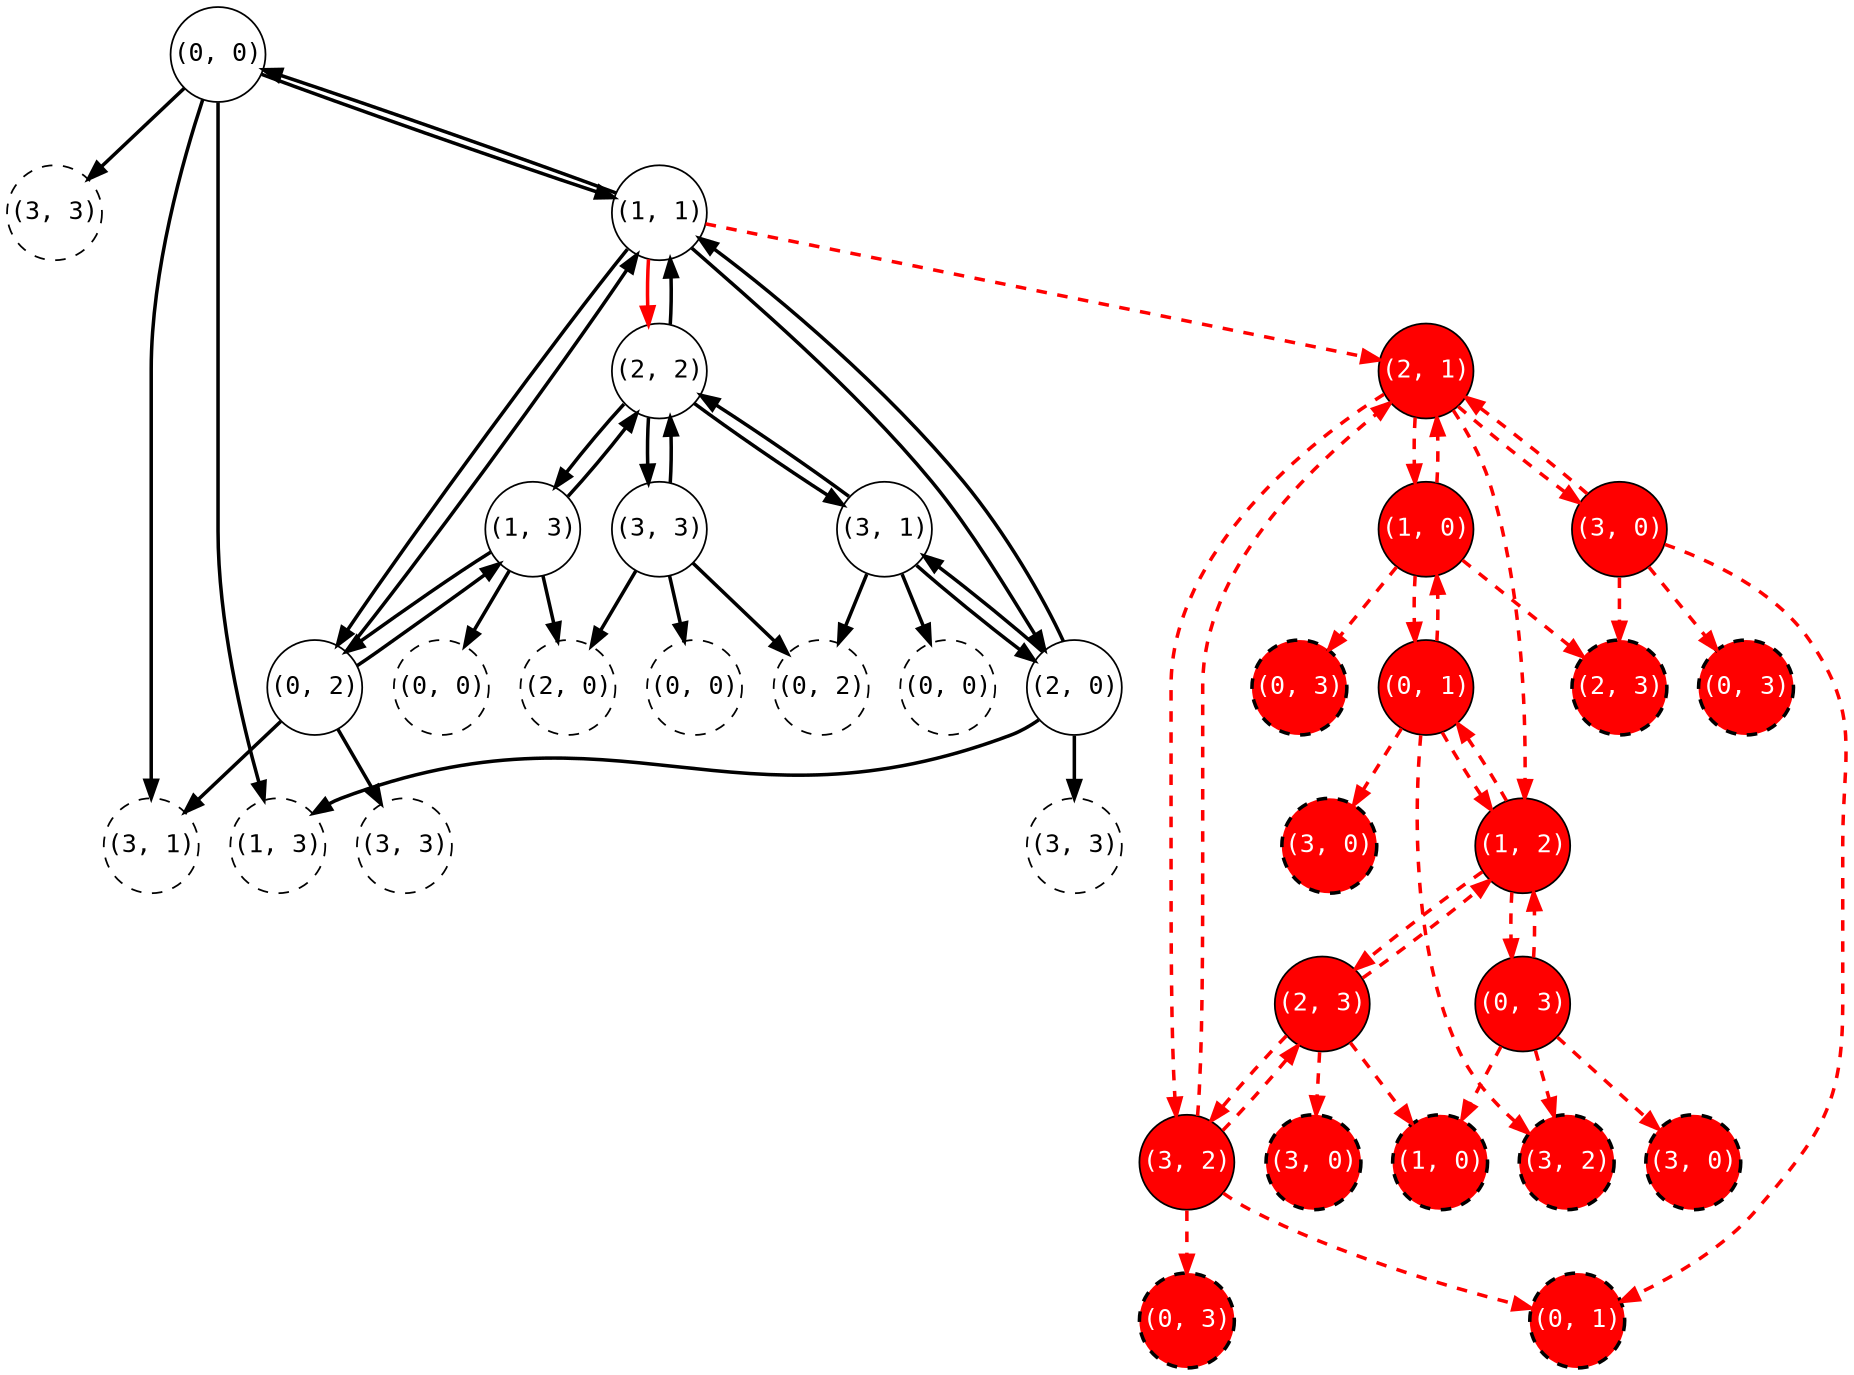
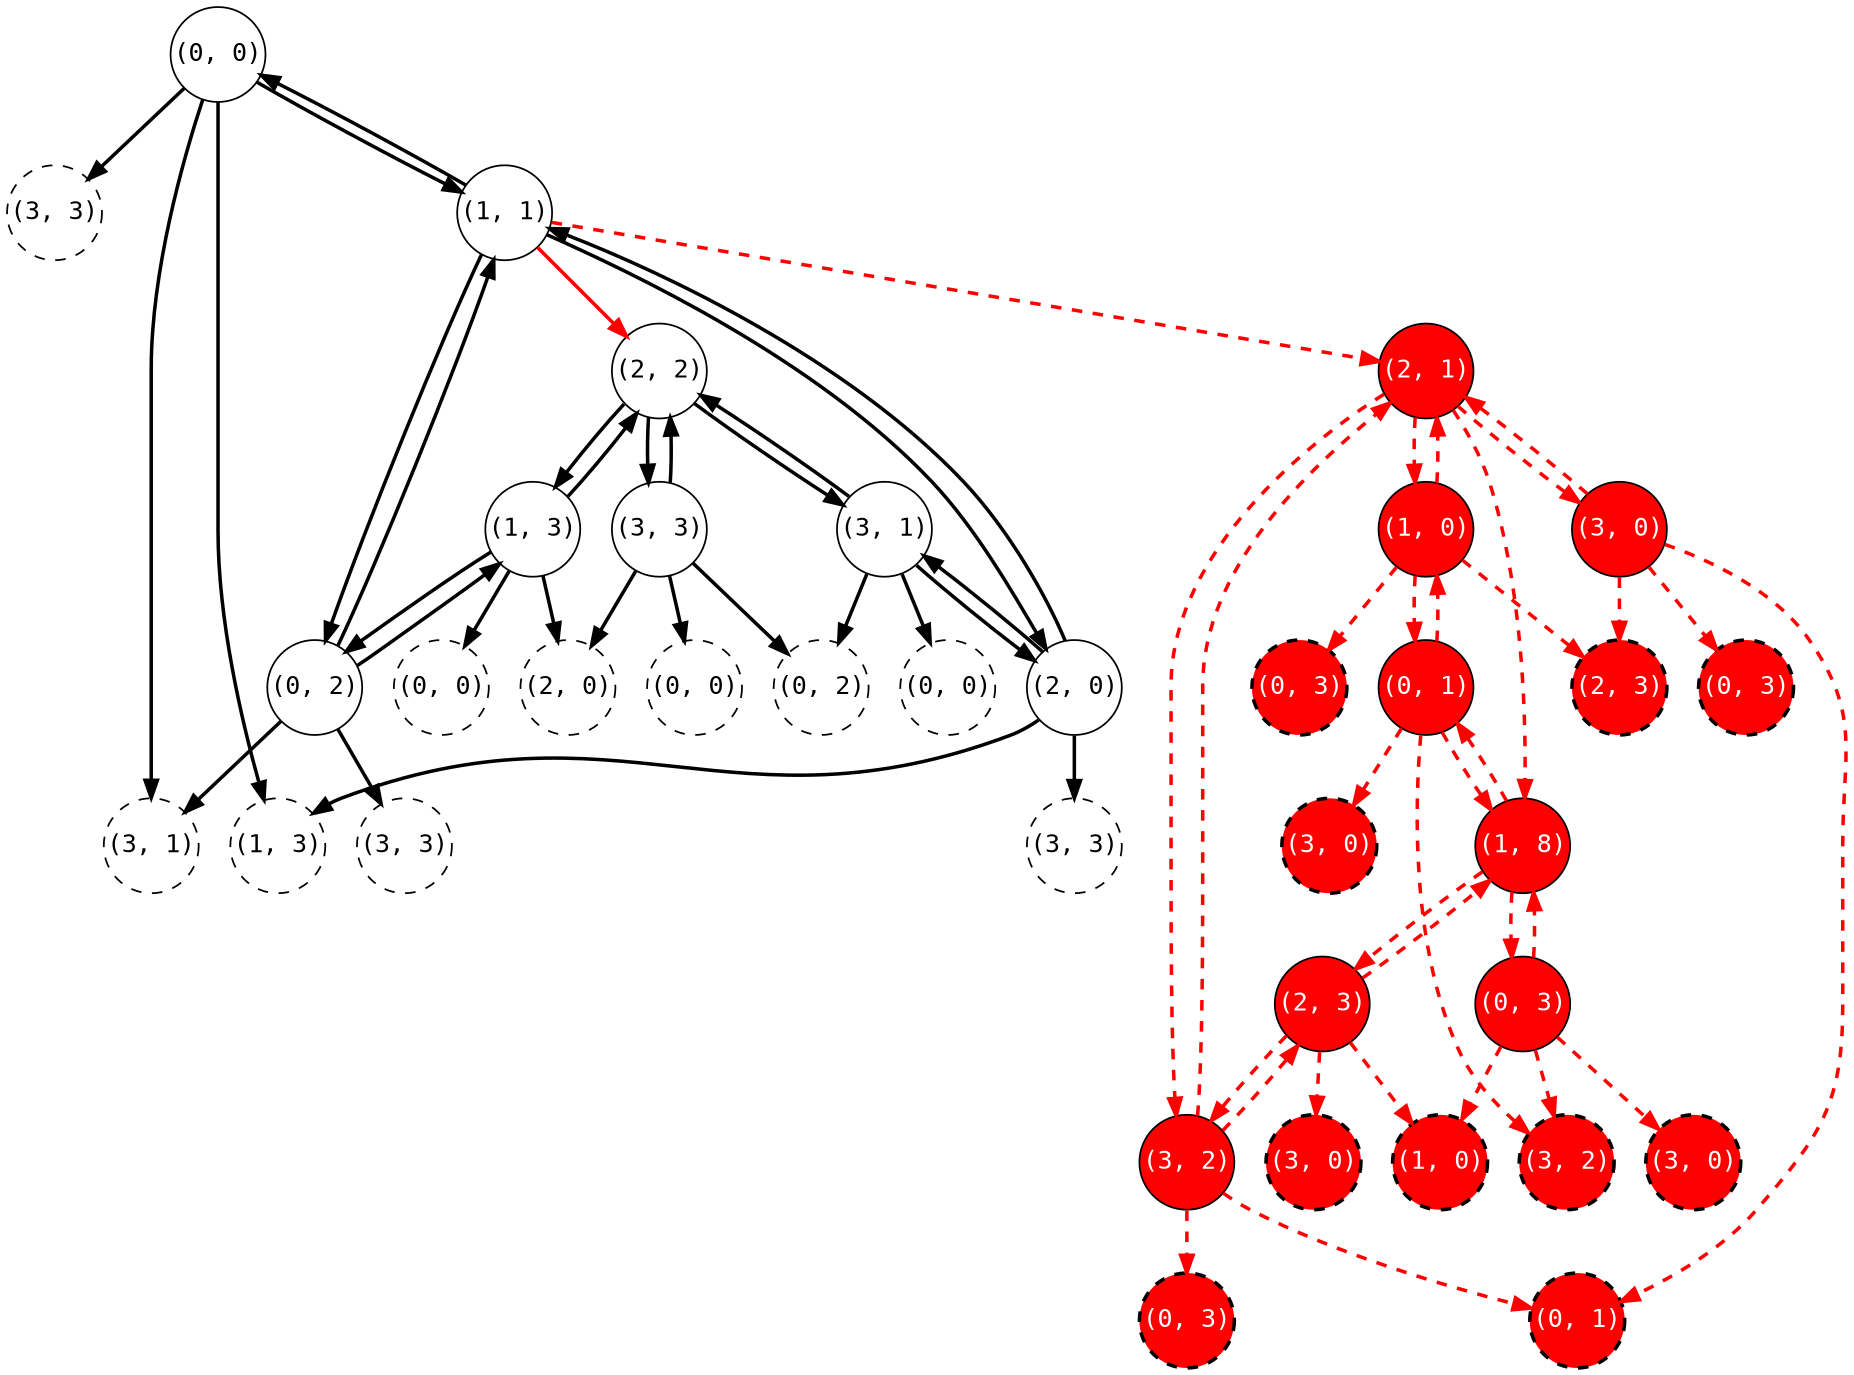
(671, 301) -> none
(1523, 846) -> (1523, 846)
